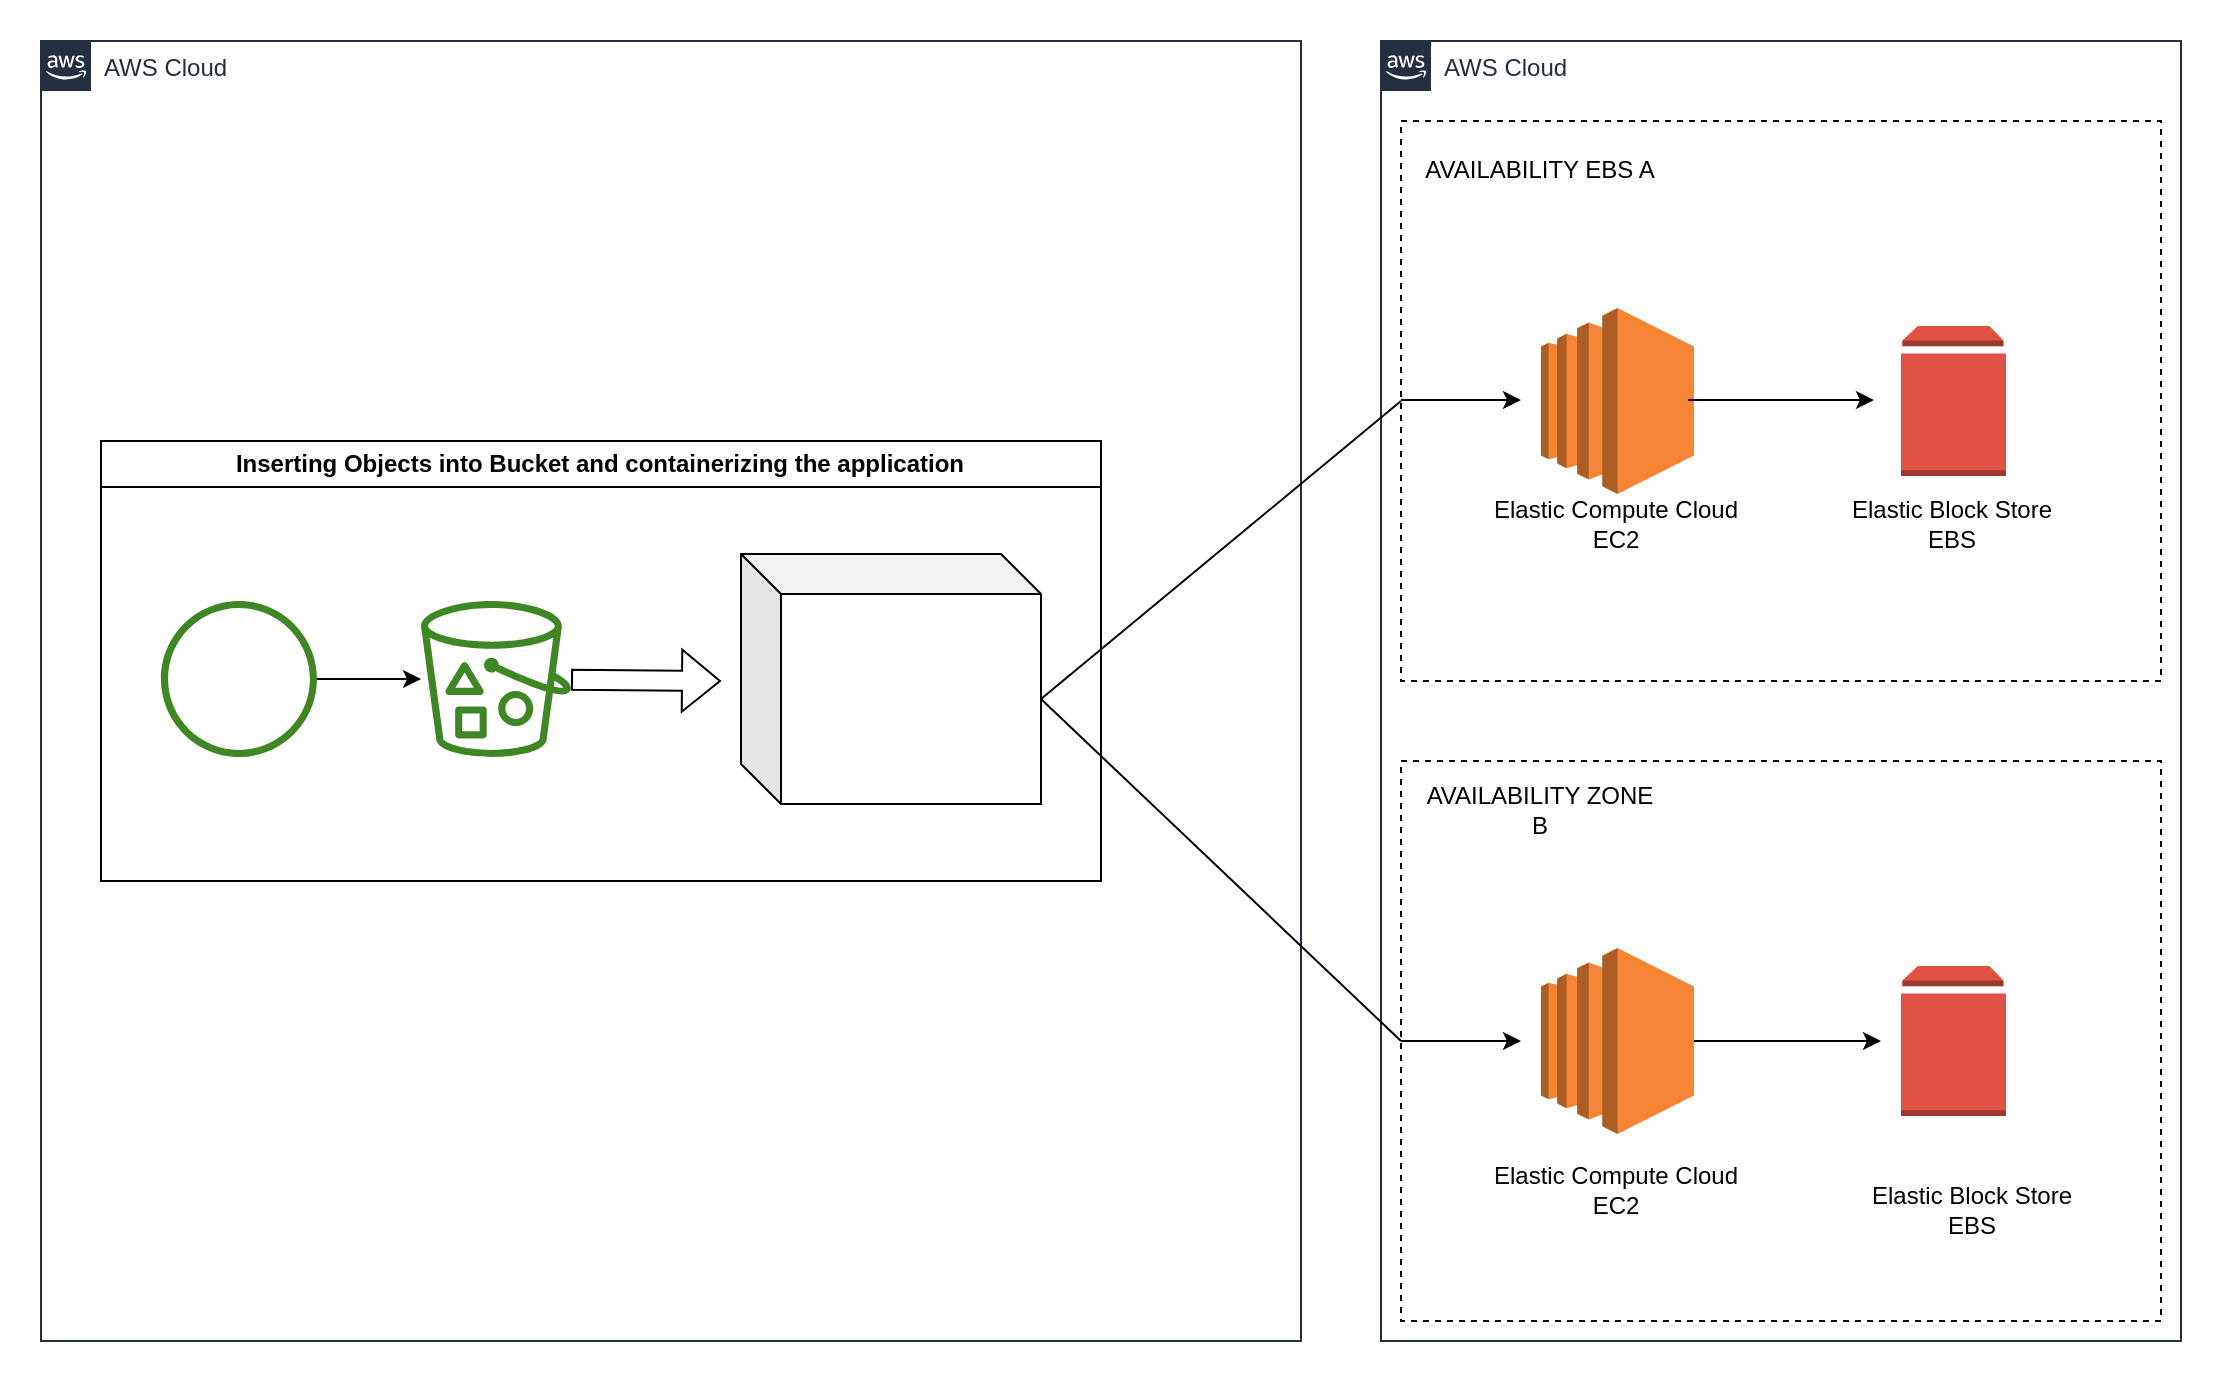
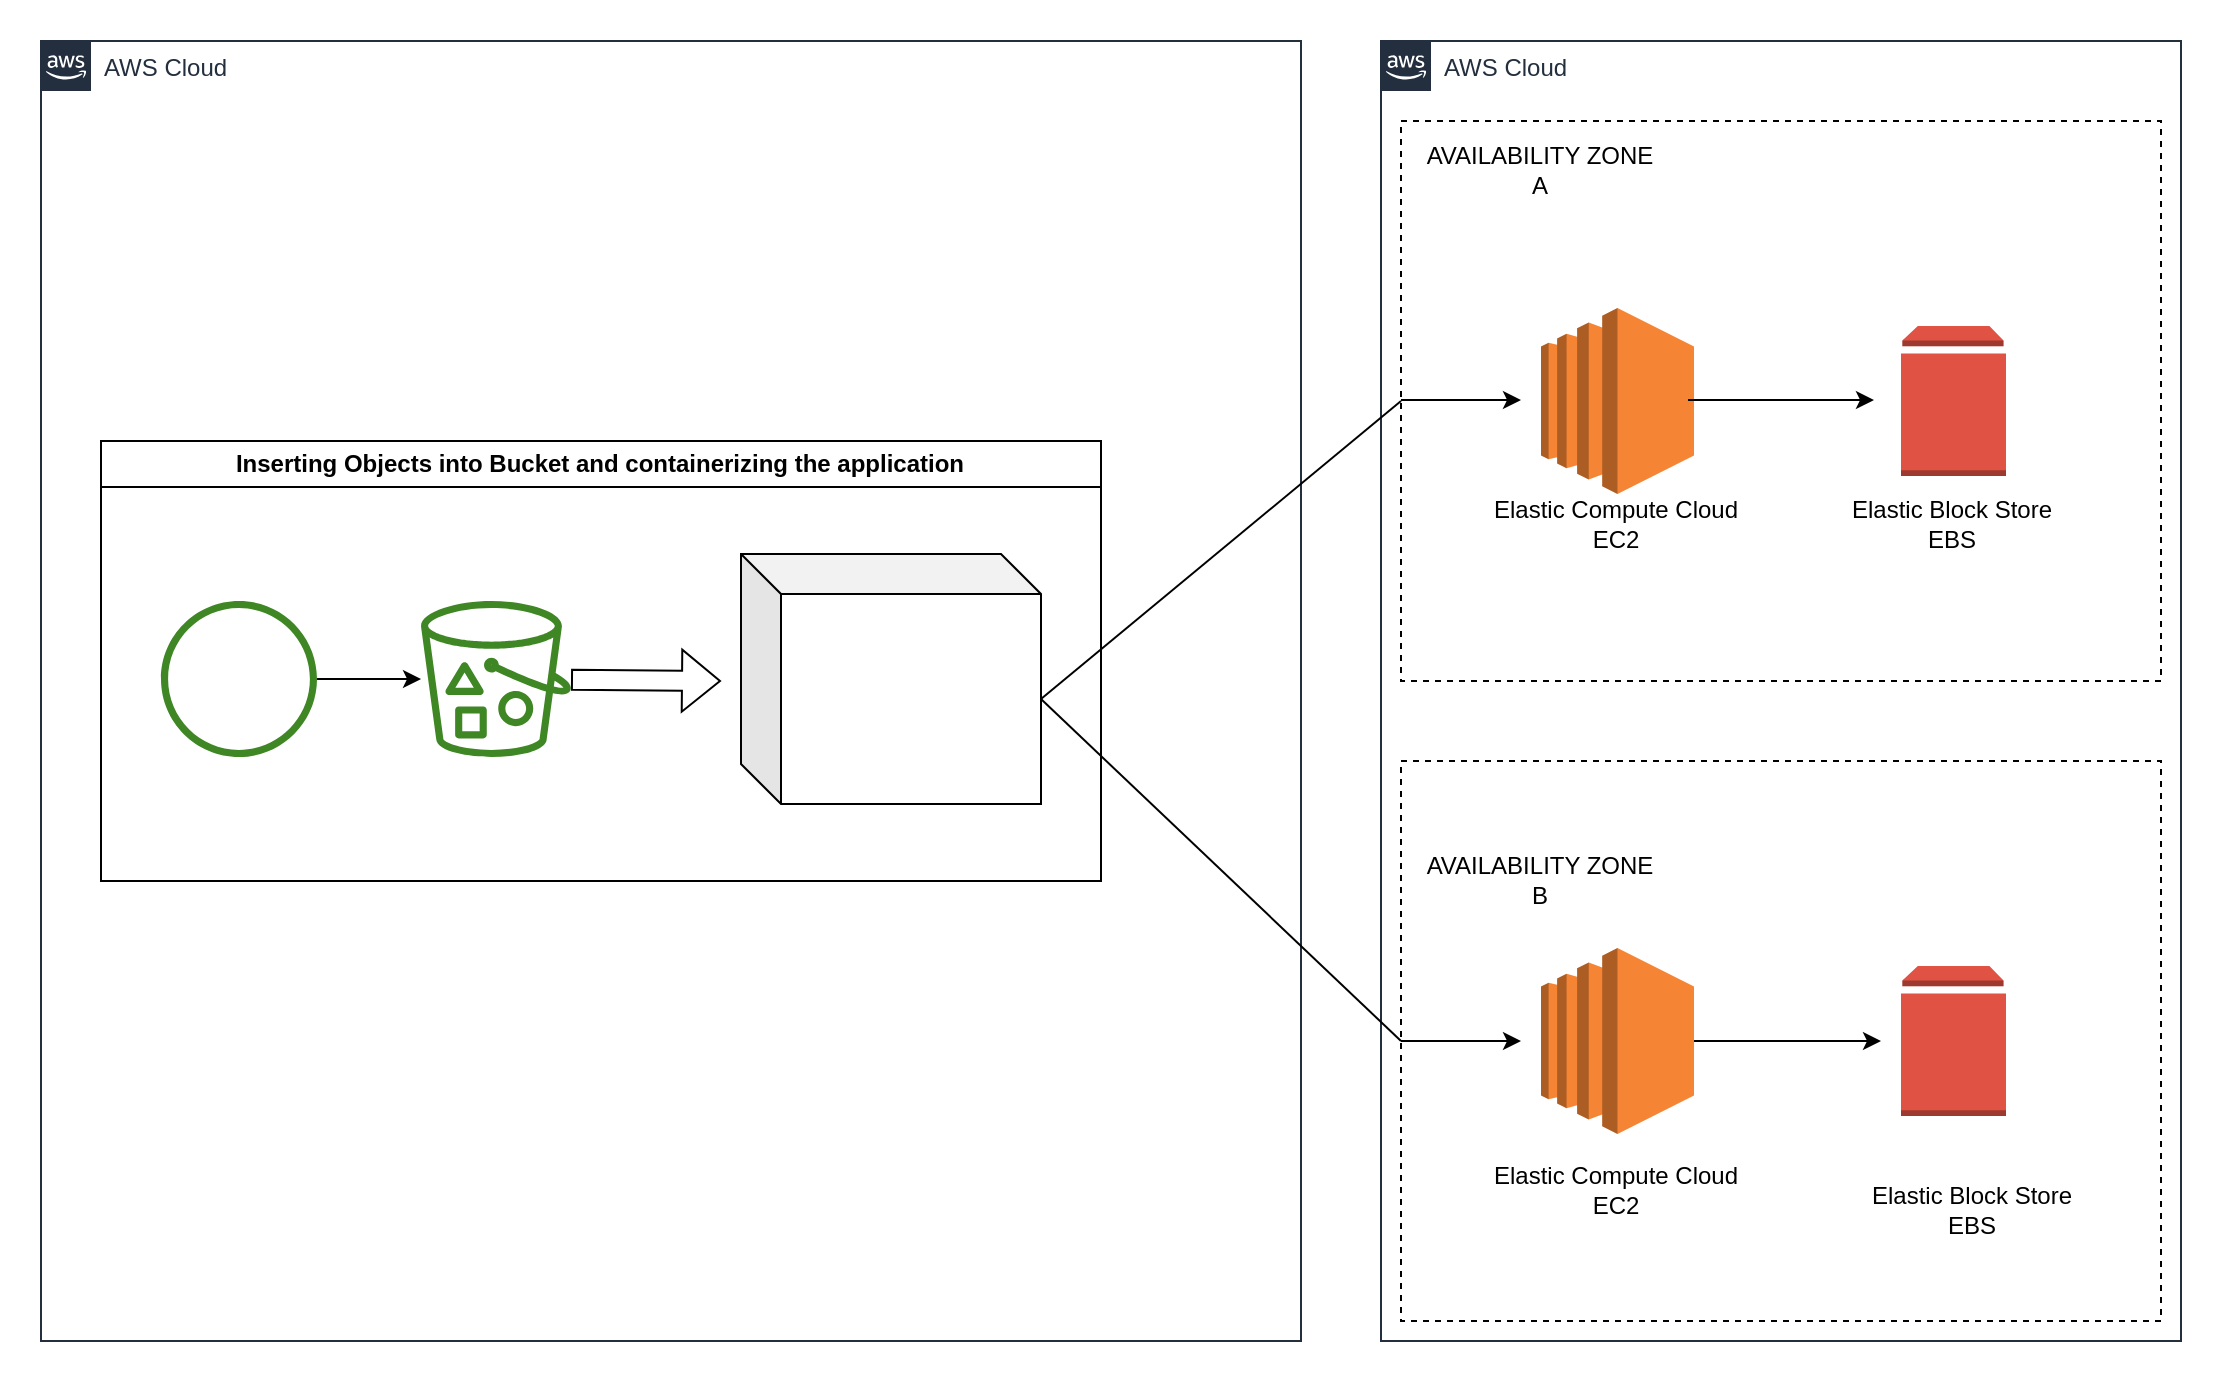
(1541, 171) -> (1541, 171)
(1541, 811) -> (1541, 881)
